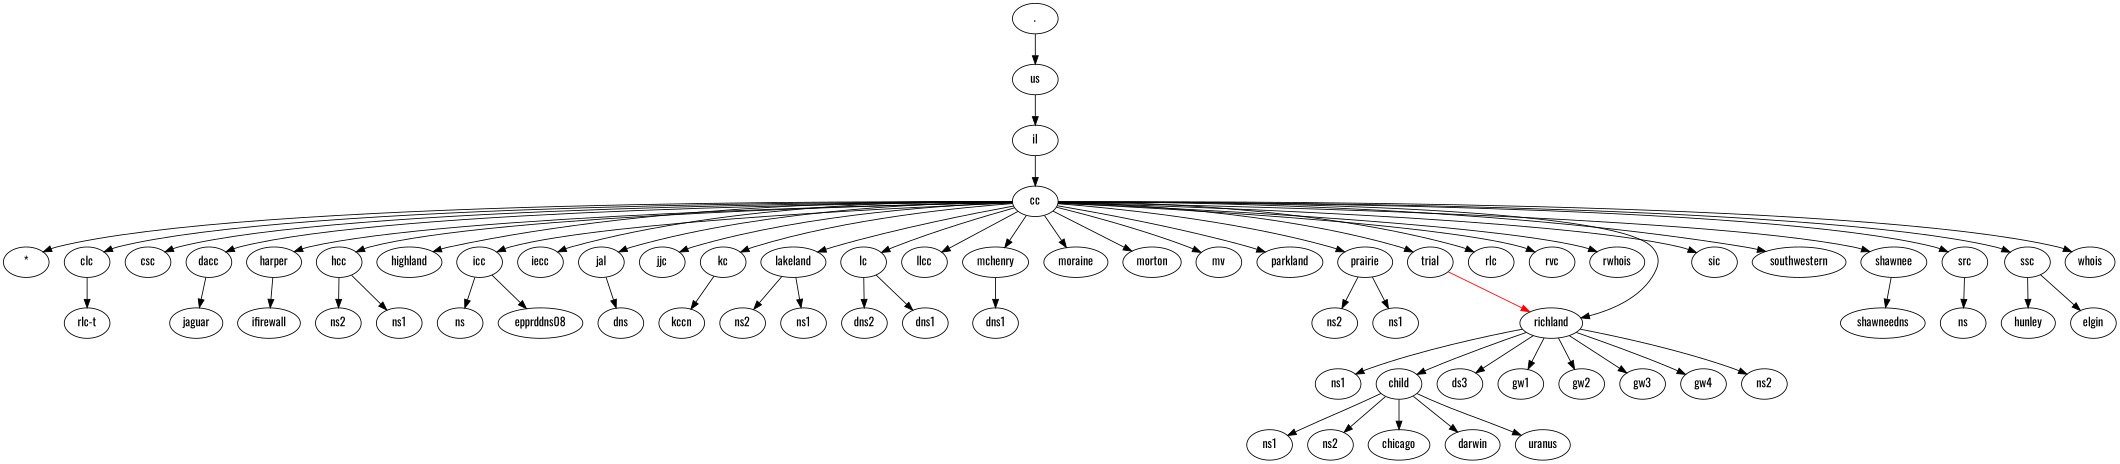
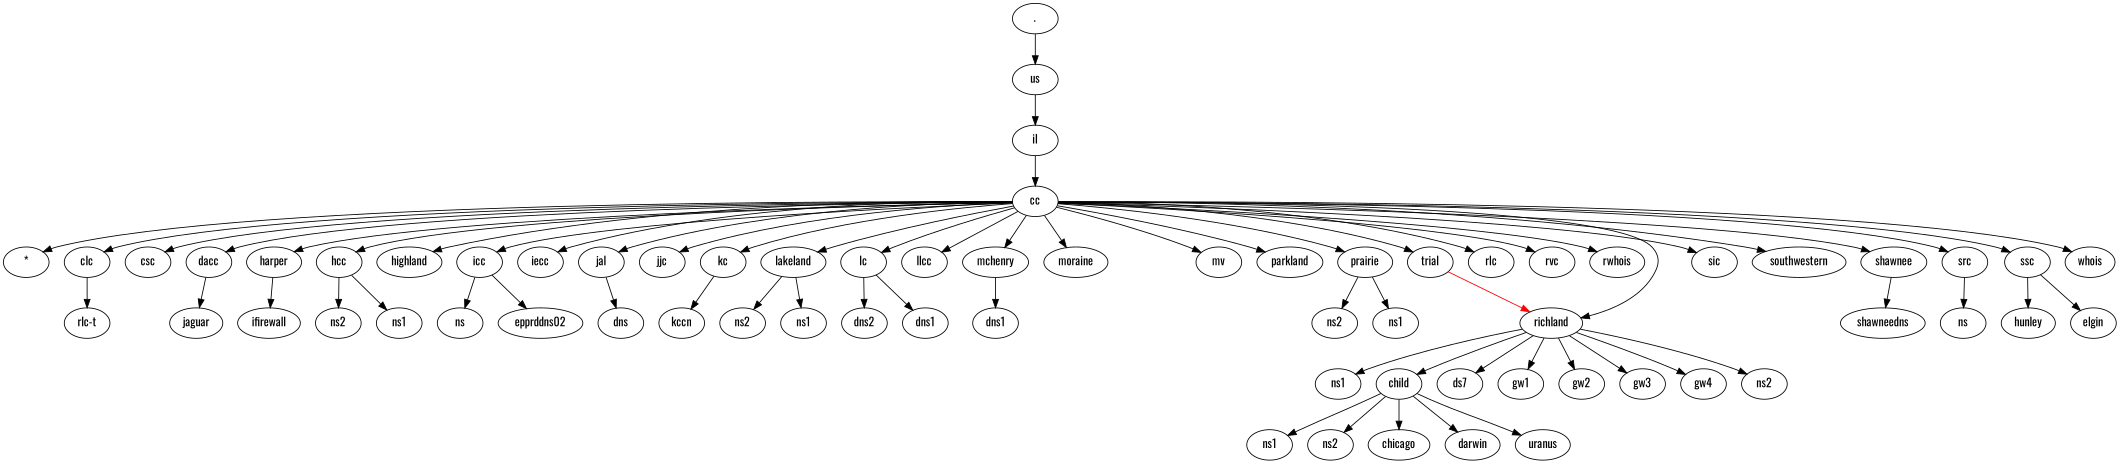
(1152, 262) -> none
(540, 323) -> (540, 323)
(1460, 384) -> (1460, 384)
